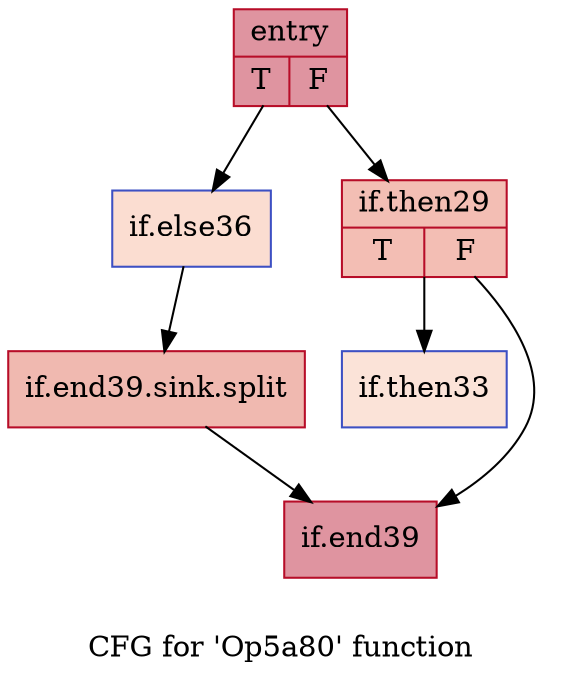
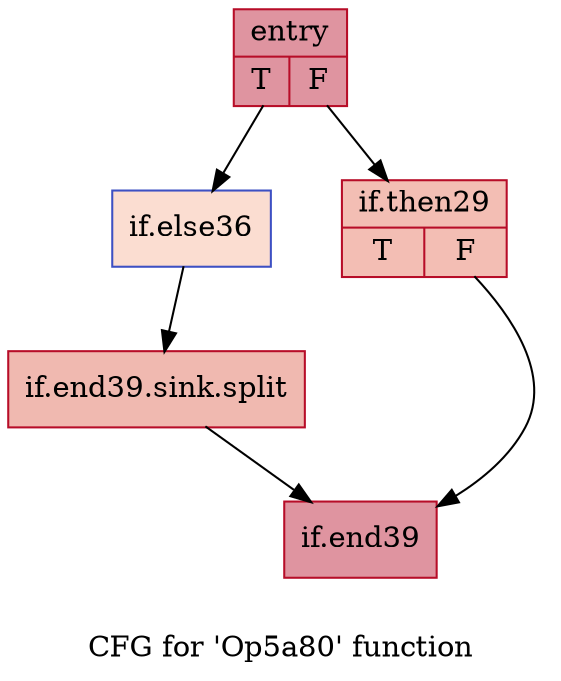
(424, 389) -> none
